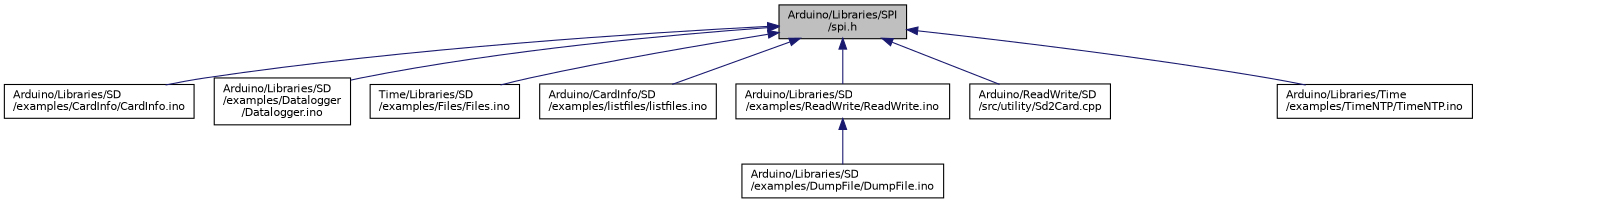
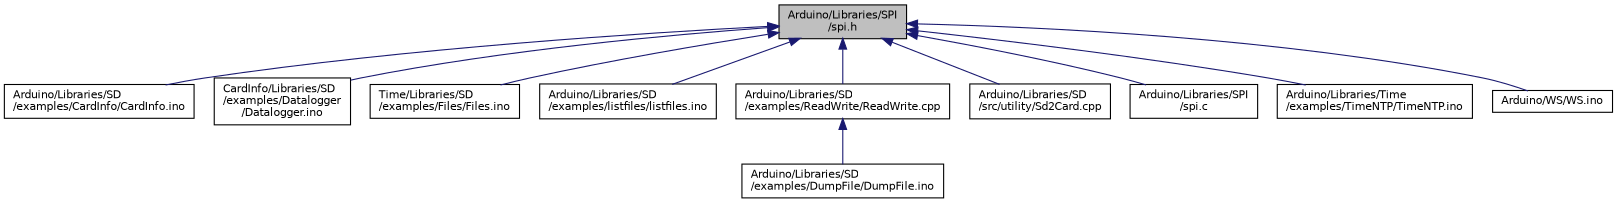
(282, 101) -> (282, 101)
(628, 101) -> (628, 101)
(843, 101) -> (843, 101)
(1040, 101) -> (1040, 101)
none -> (1194, 101)
none -> (1553, 101)
